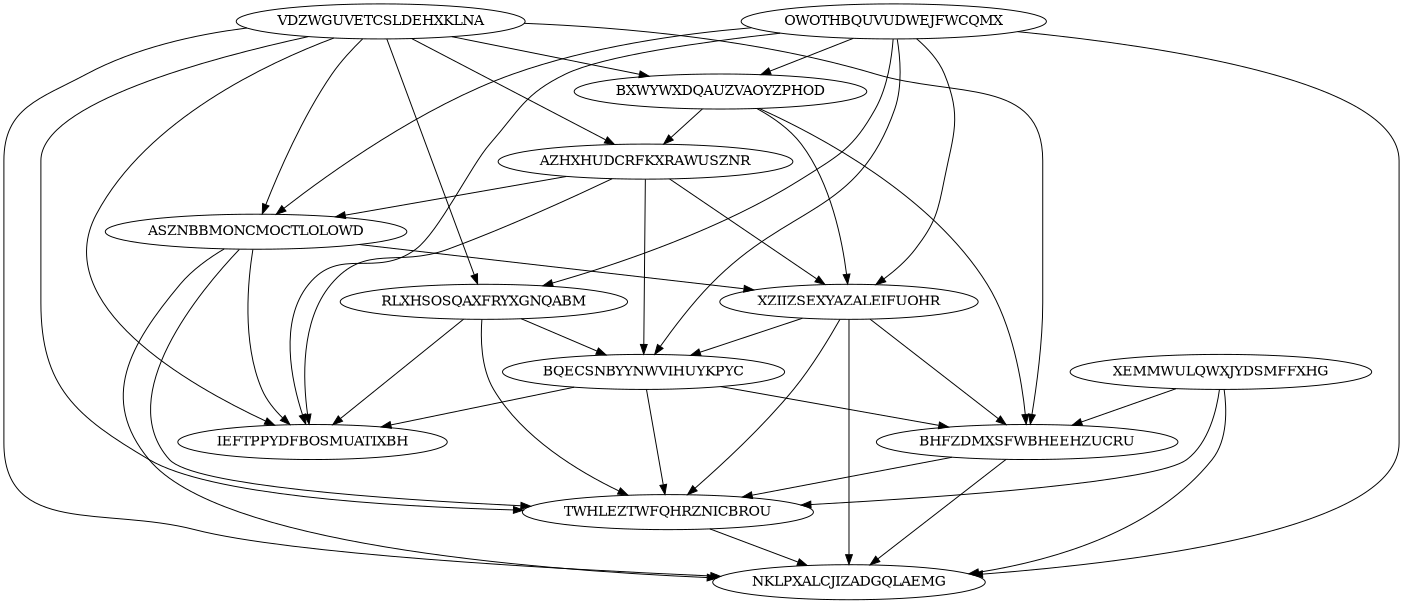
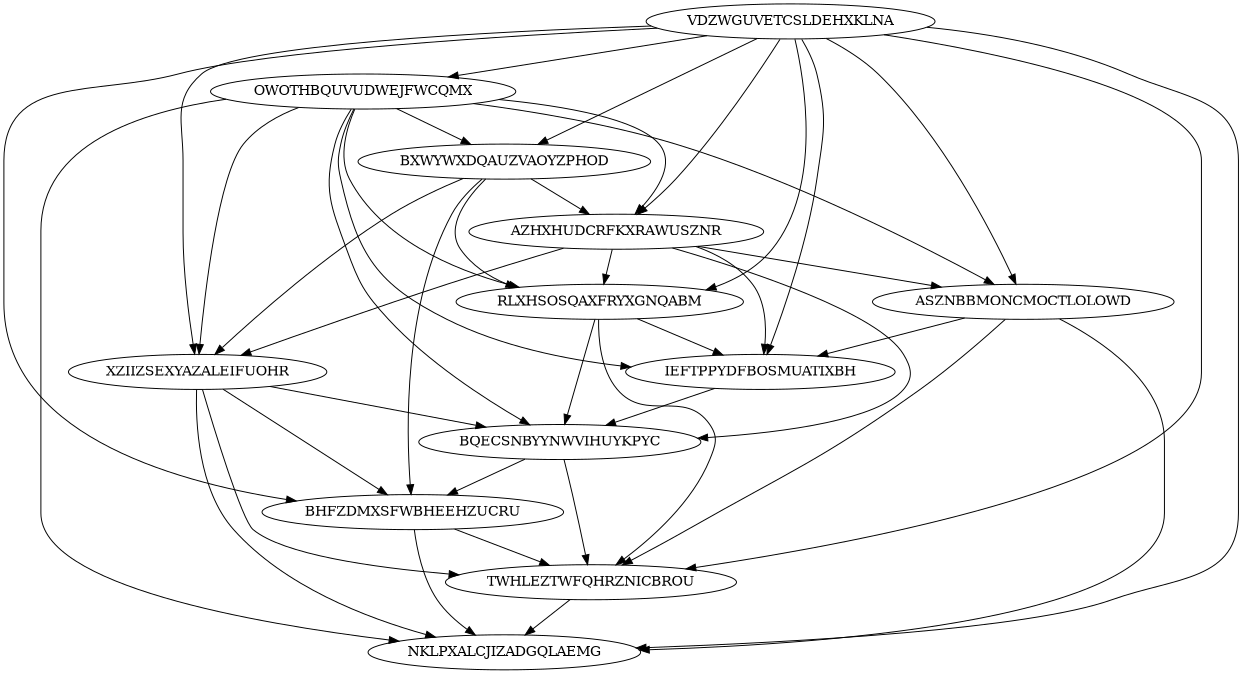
none -> (583, 56)
none -> (617, 121)
none -> (456, 239)
none -> (609, 262)
(551, 267) -> (200, 76)
(1221, 372) -> none
(483, 406) -> (680, 400)
